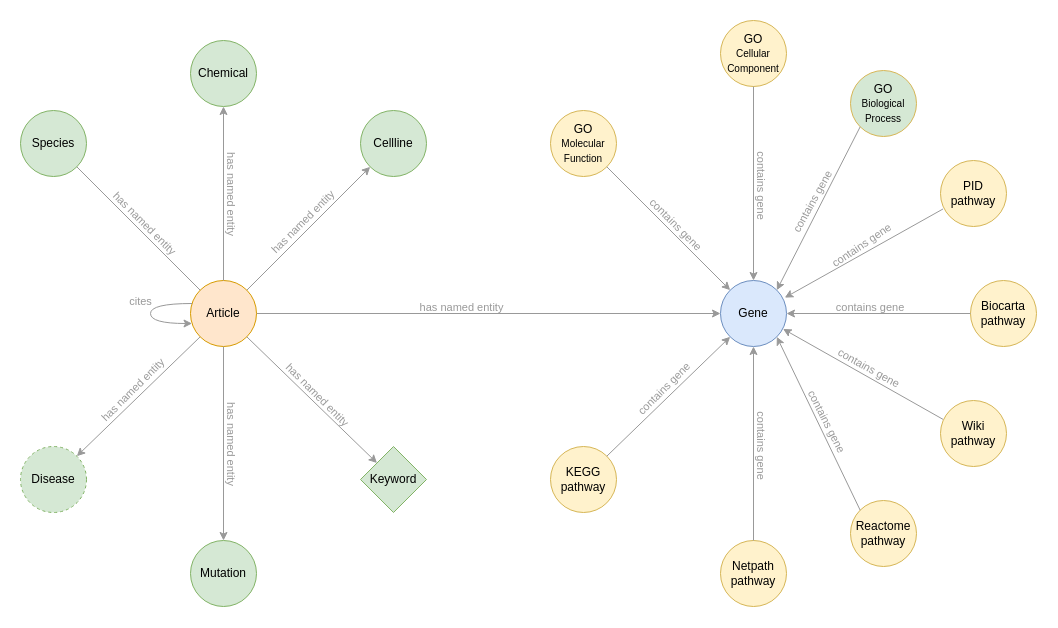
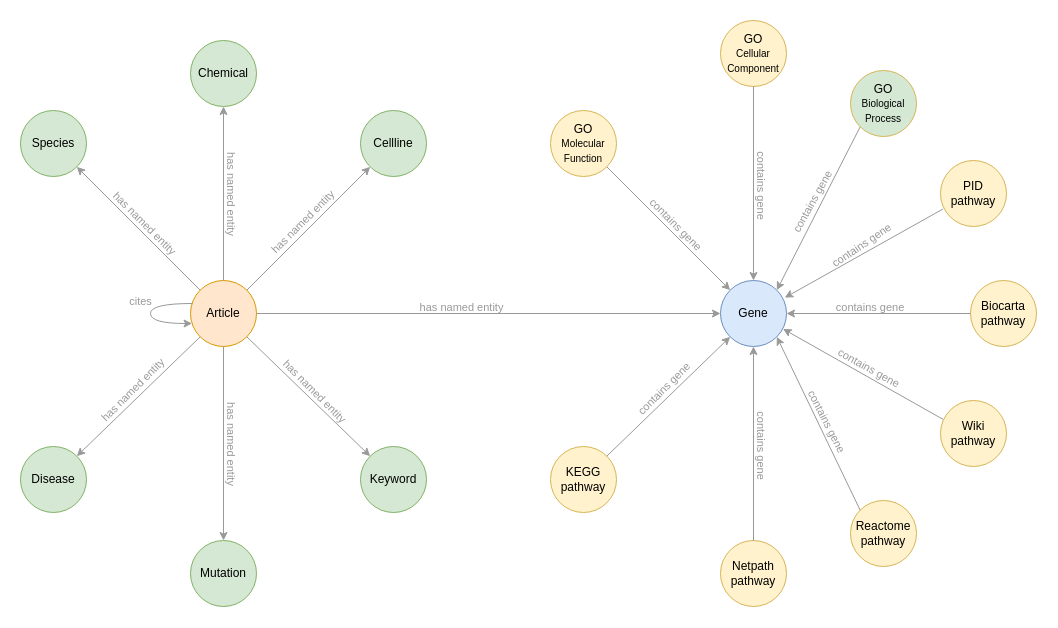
(80, 170) -> (82, 172)
(54, 480) -> (54, 480)
(394, 480) -> (394, 480)
